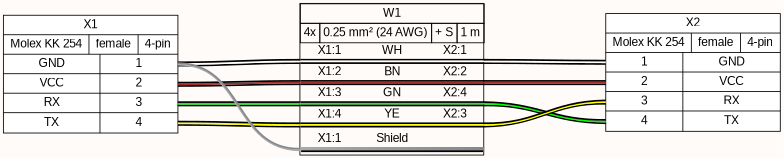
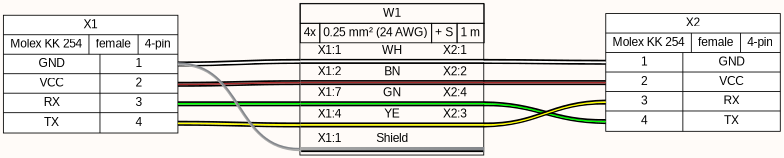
(330, 93) -> (330, 93)
